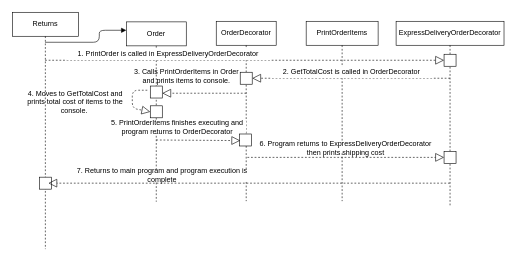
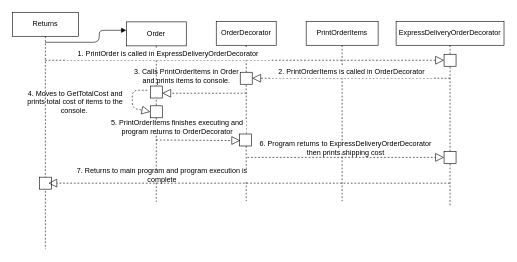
(352, 72) -> (352, 72)
